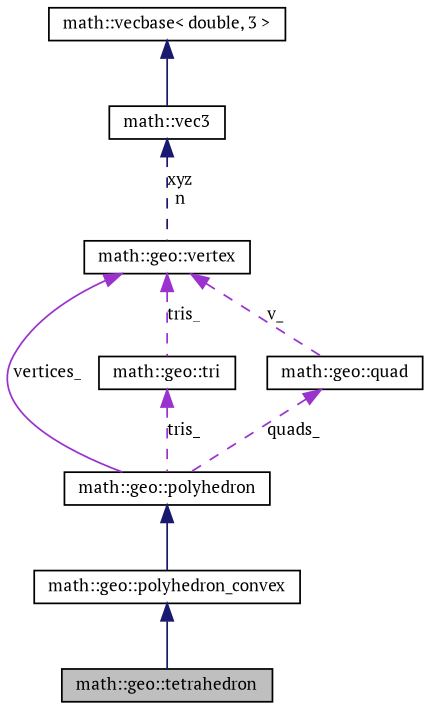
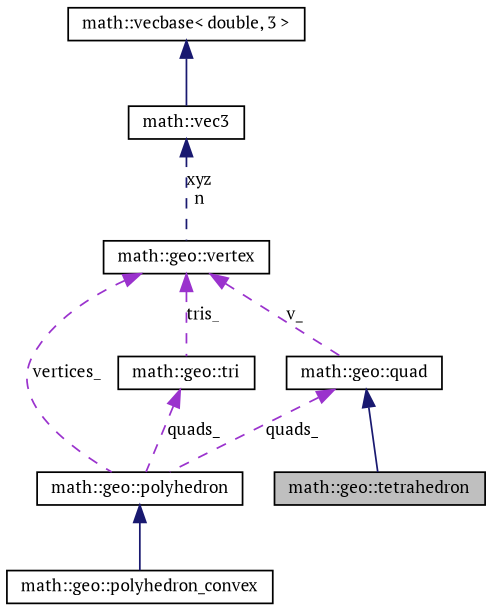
(9, 384) -> (28, 372)
(184, 431) -> (194, 431)
(167, 645) -> (373, 440)
